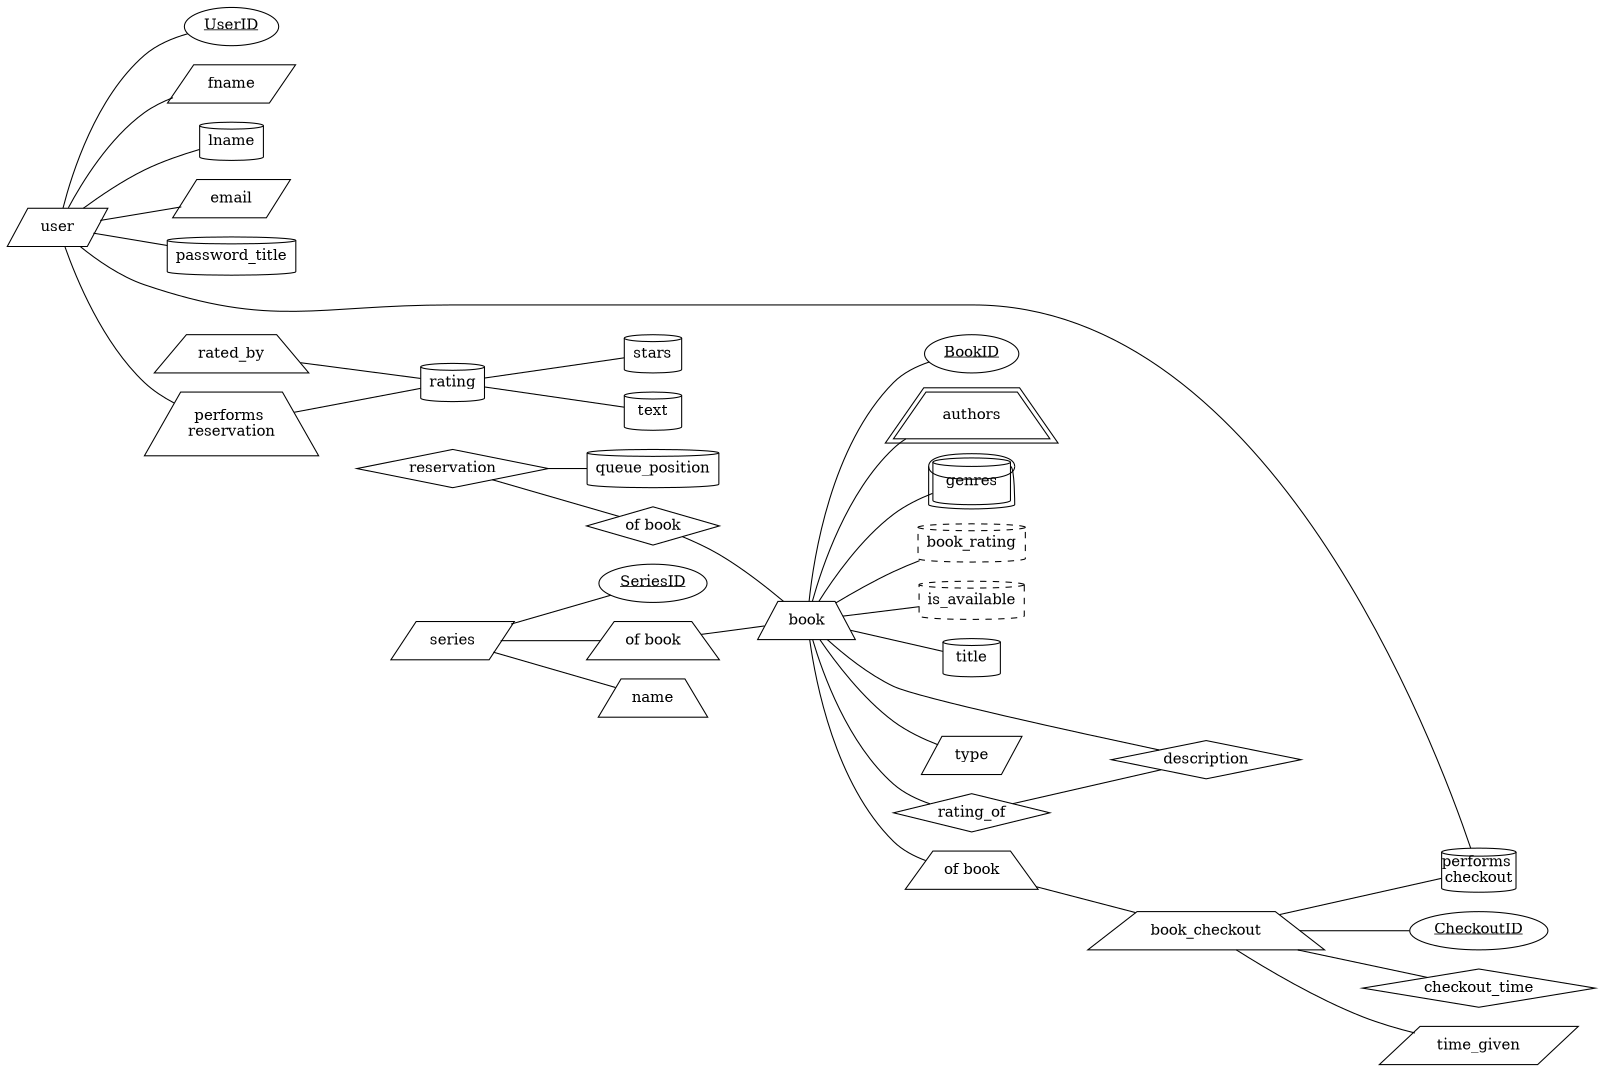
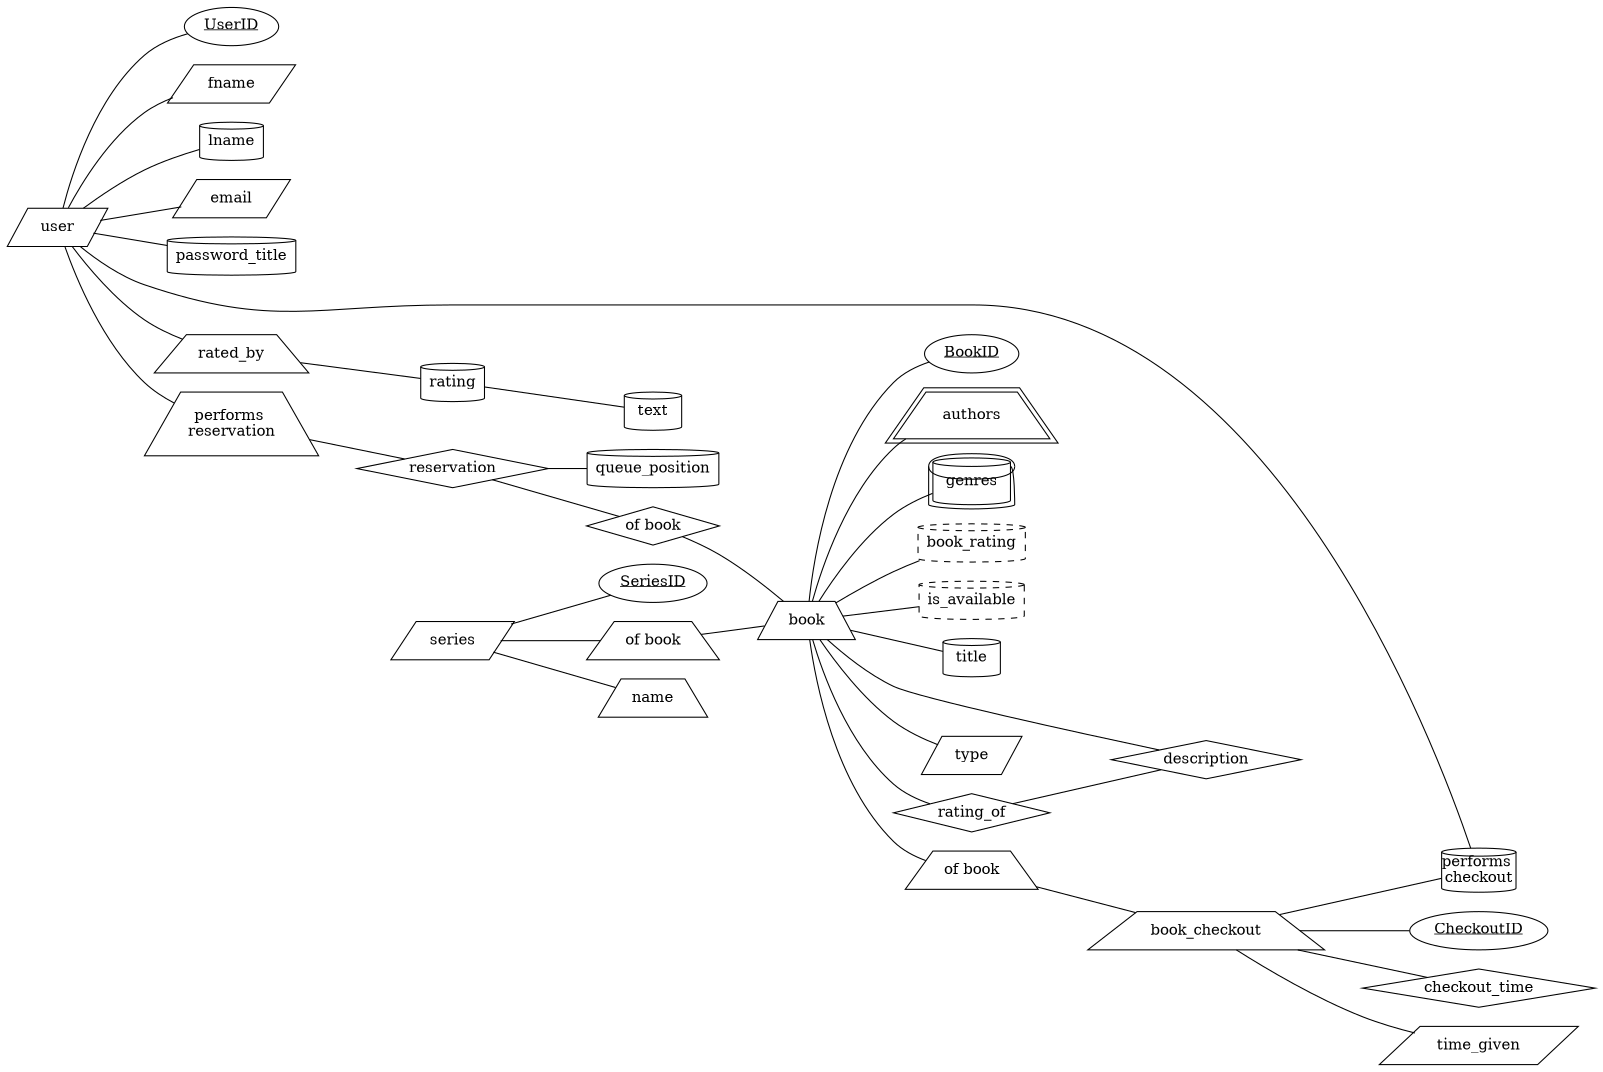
none -> (121, 301)
(653, 354) -> none
(357, 400) -> (357, 449)
